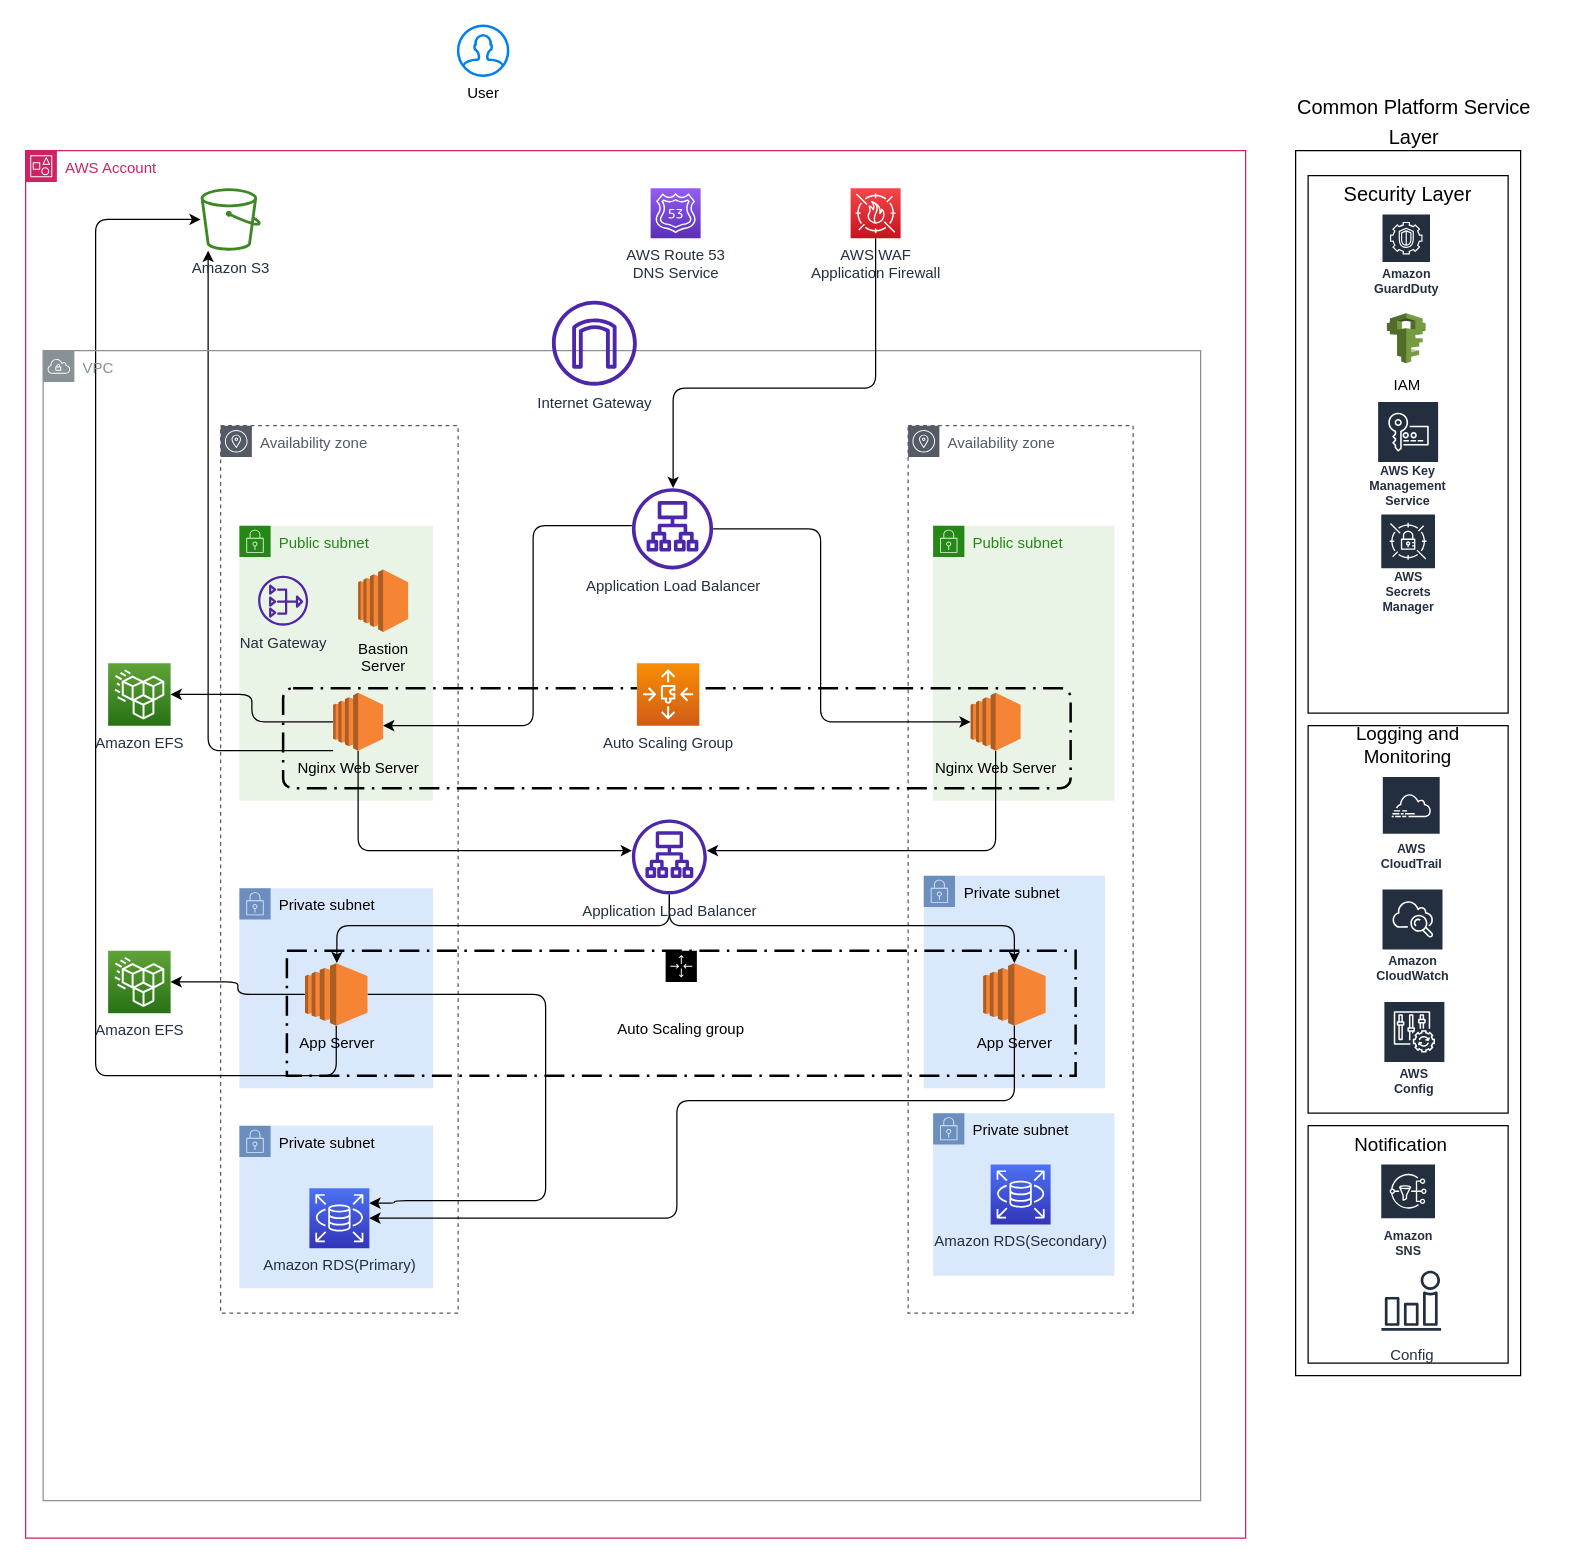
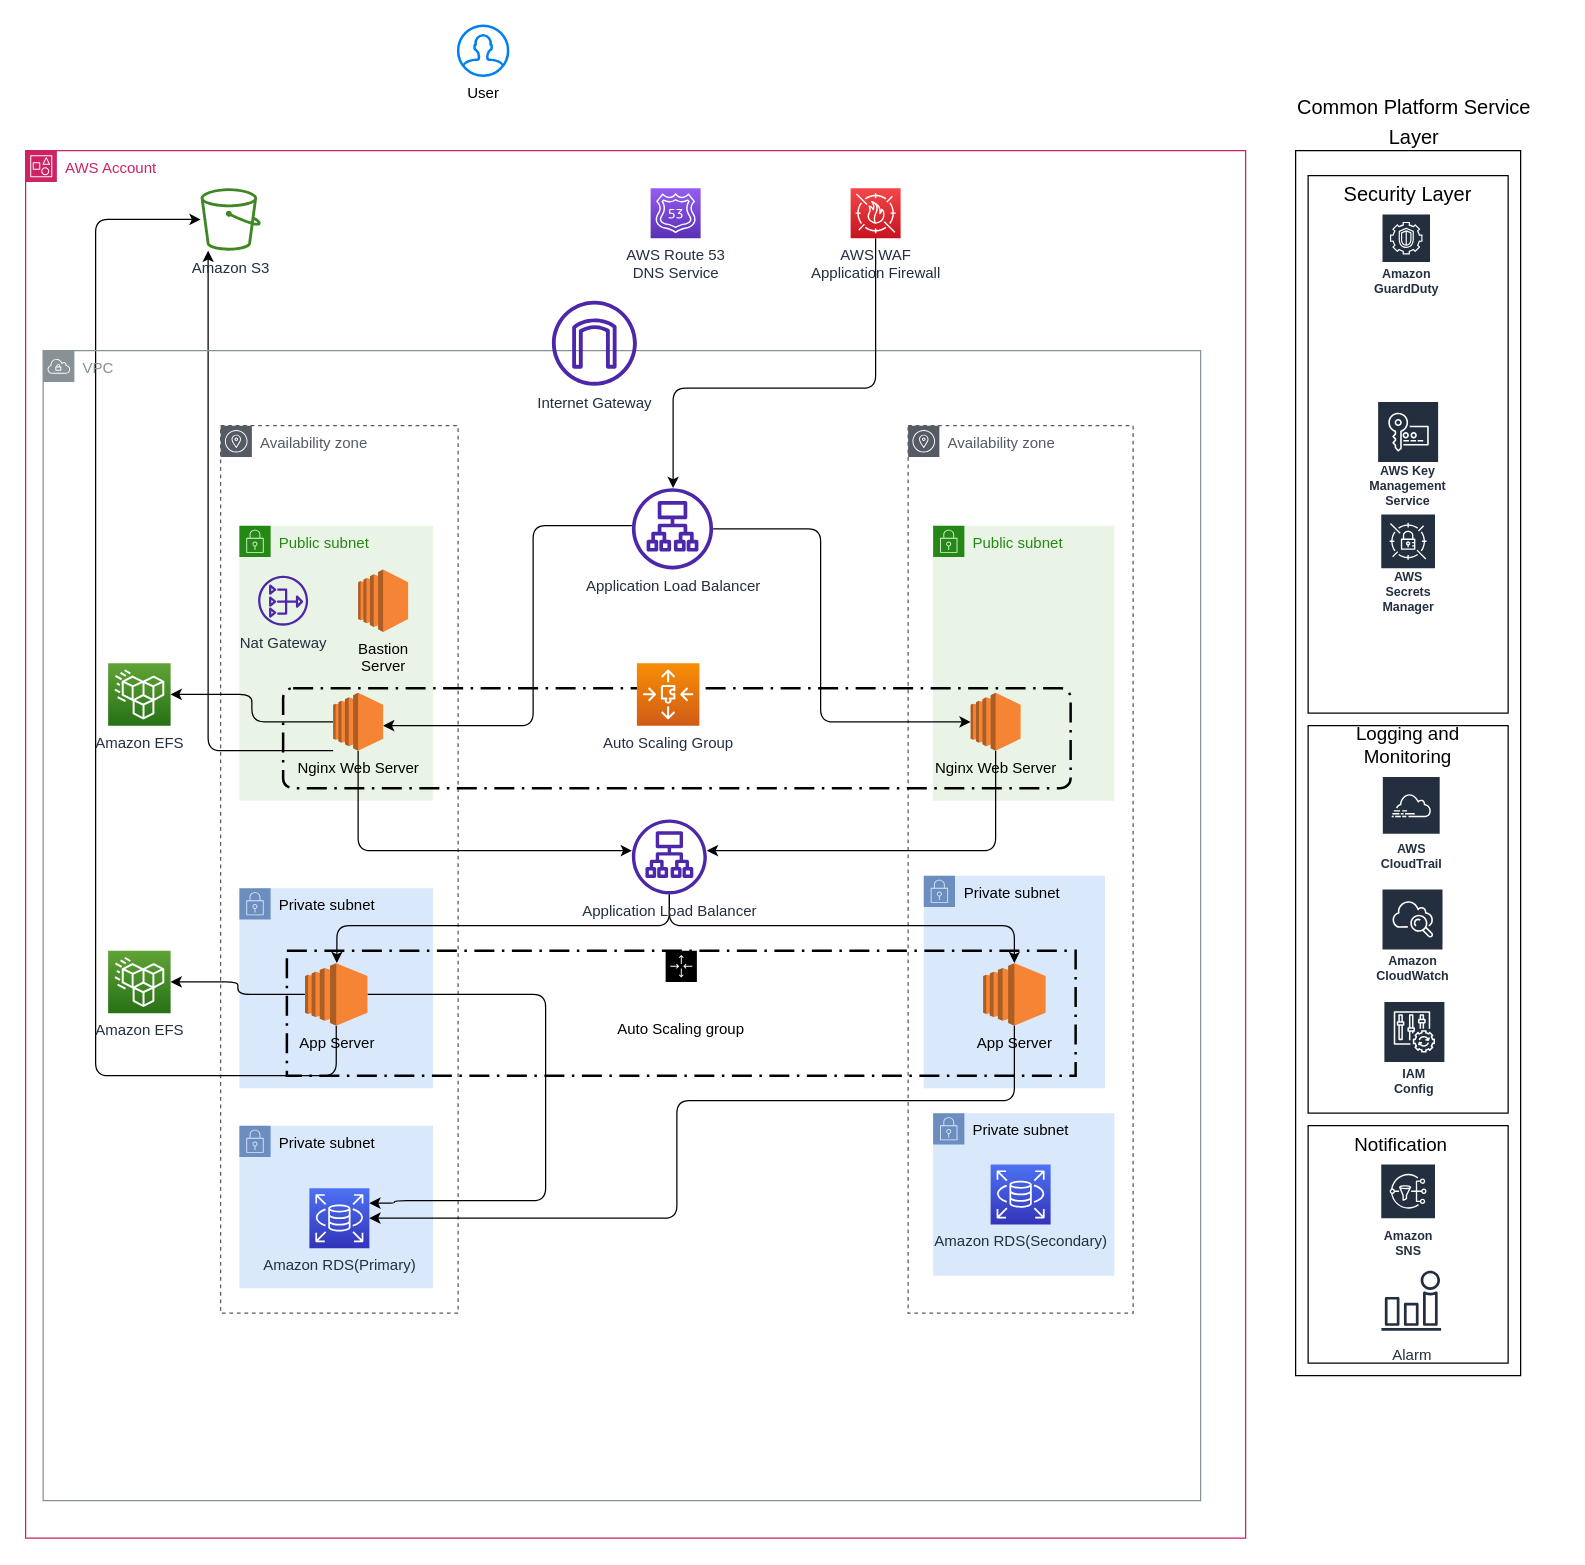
(1406, 338) -> none
(1414, 1081) -> (1414, 1081)
(1413, 1356) -> (1413, 1356)
